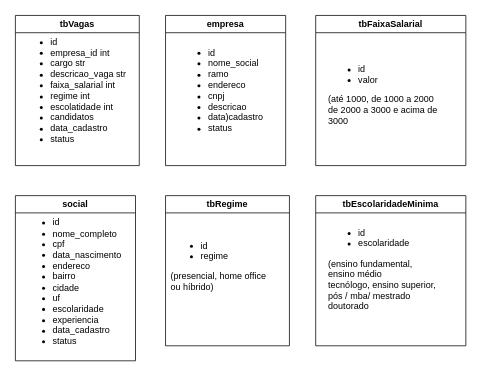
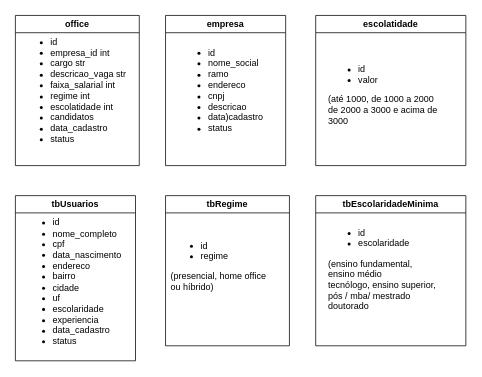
(77, 24) -> (77, 24)
(390, 24) -> (390, 24)
(75, 204) -> (75, 204)
